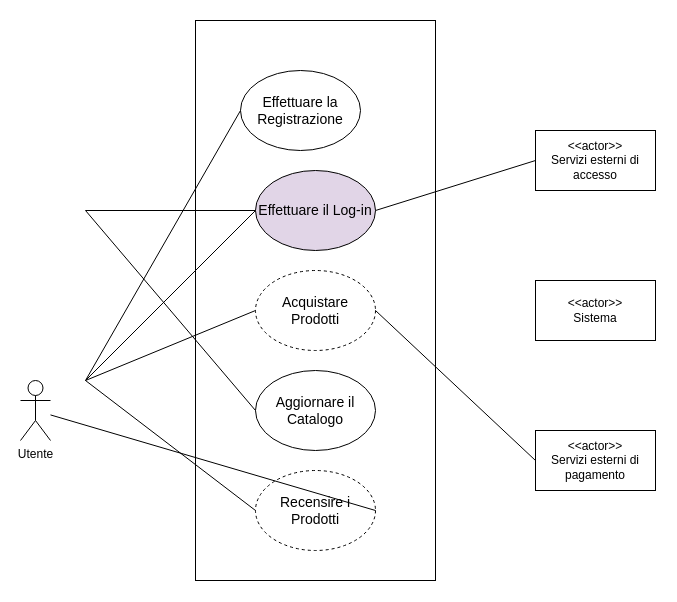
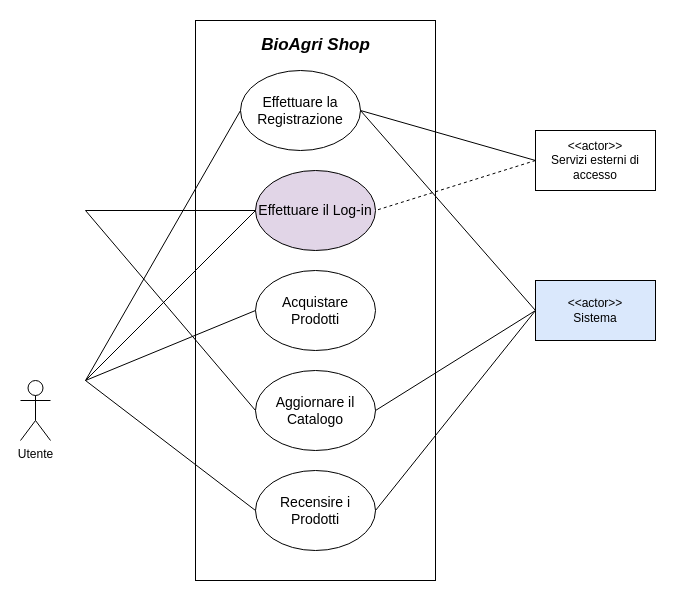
none -> (316, 46)
none -> (449, 136)
(455, 186) -> (455, 186)
none -> (449, 212)
(316, 311) -> (316, 311)
(596, 311) -> (596, 311)
none -> (451, 363)
(455, 385) -> none
(596, 461) -> none
(281, 483) -> (456, 411)
(316, 511) -> (316, 511)
